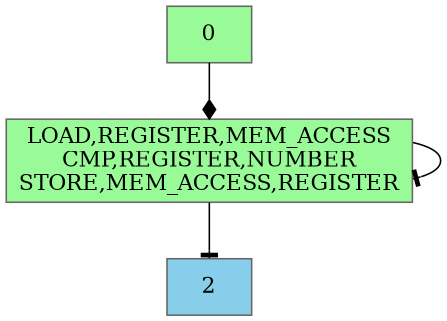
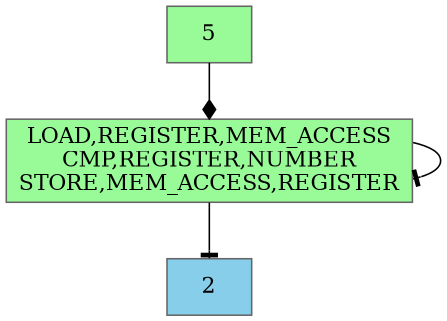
(209, 34) -> (209, 34)
